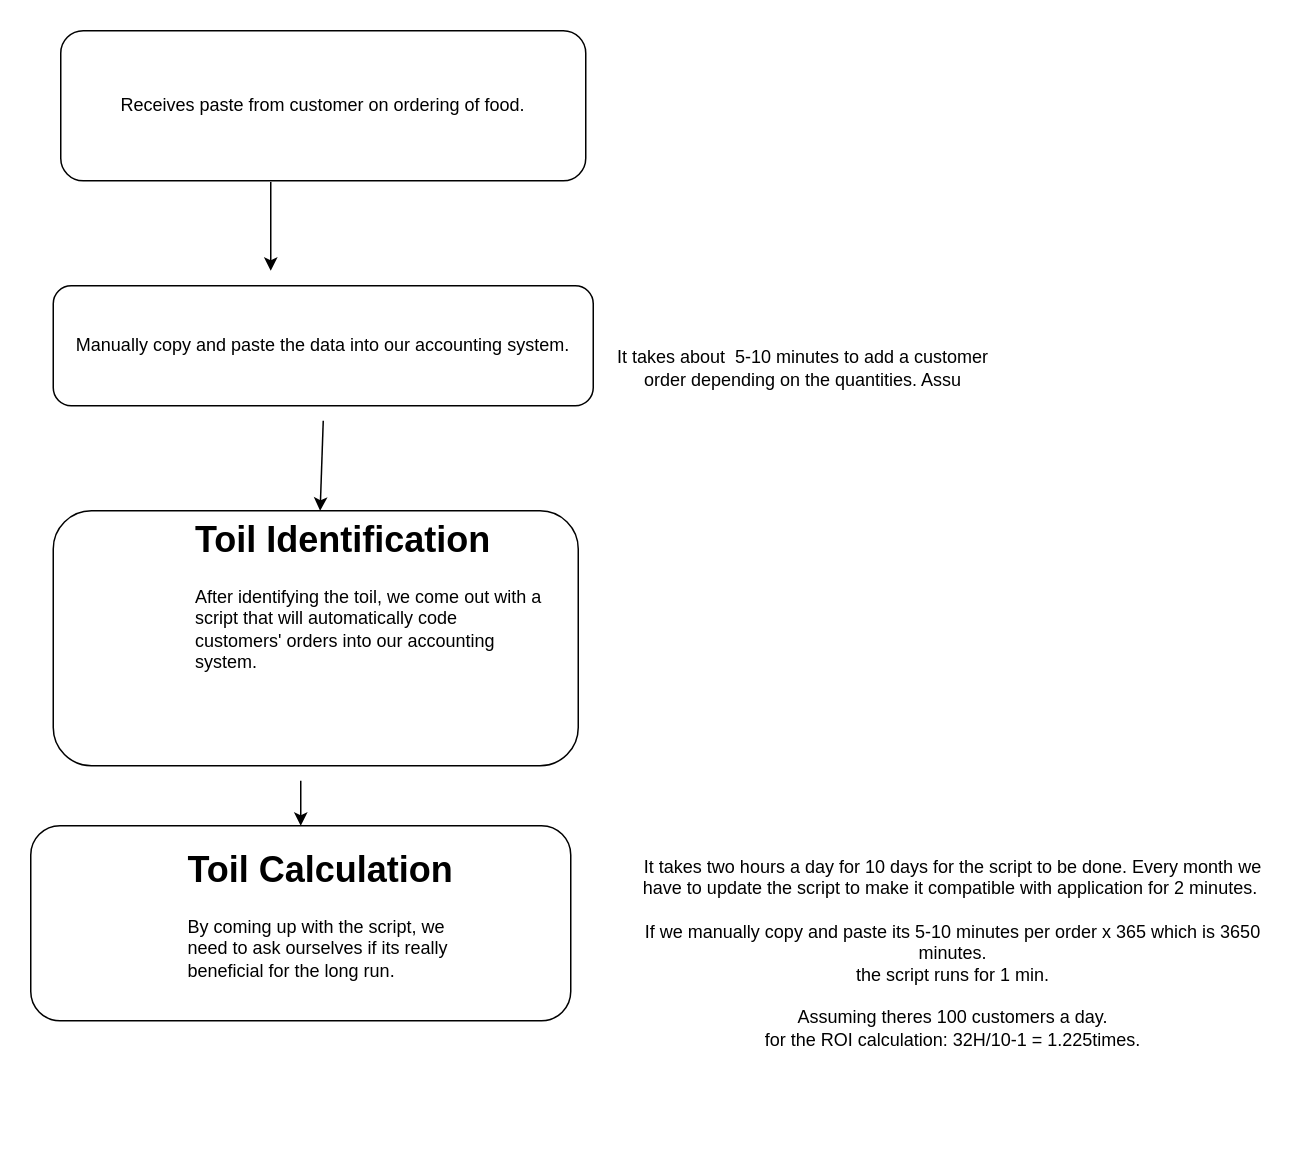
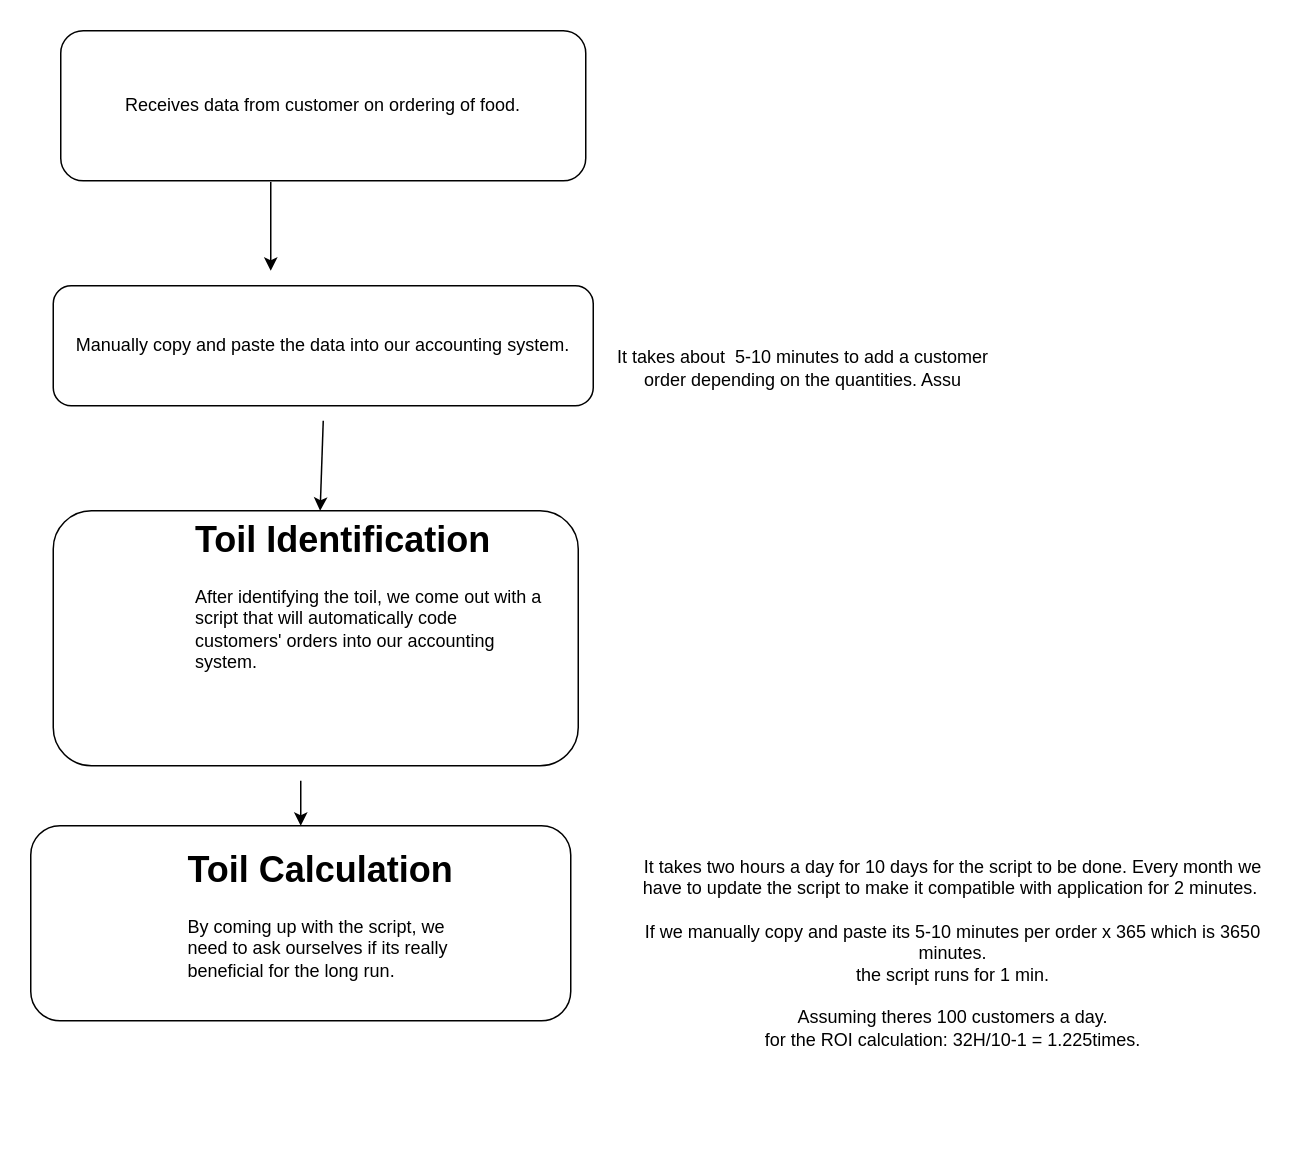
(323, 106) -> (323, 106)
